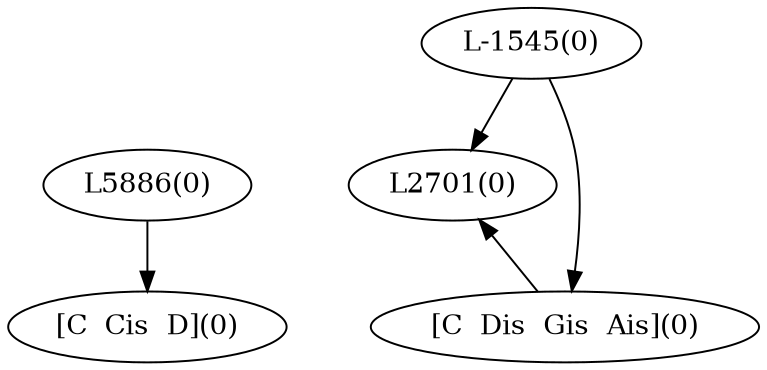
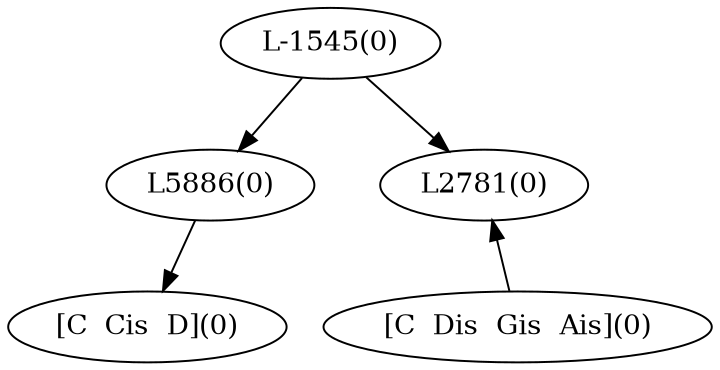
(578, 173) -> (277, 107)
(453, 185) -> (484, 185)
